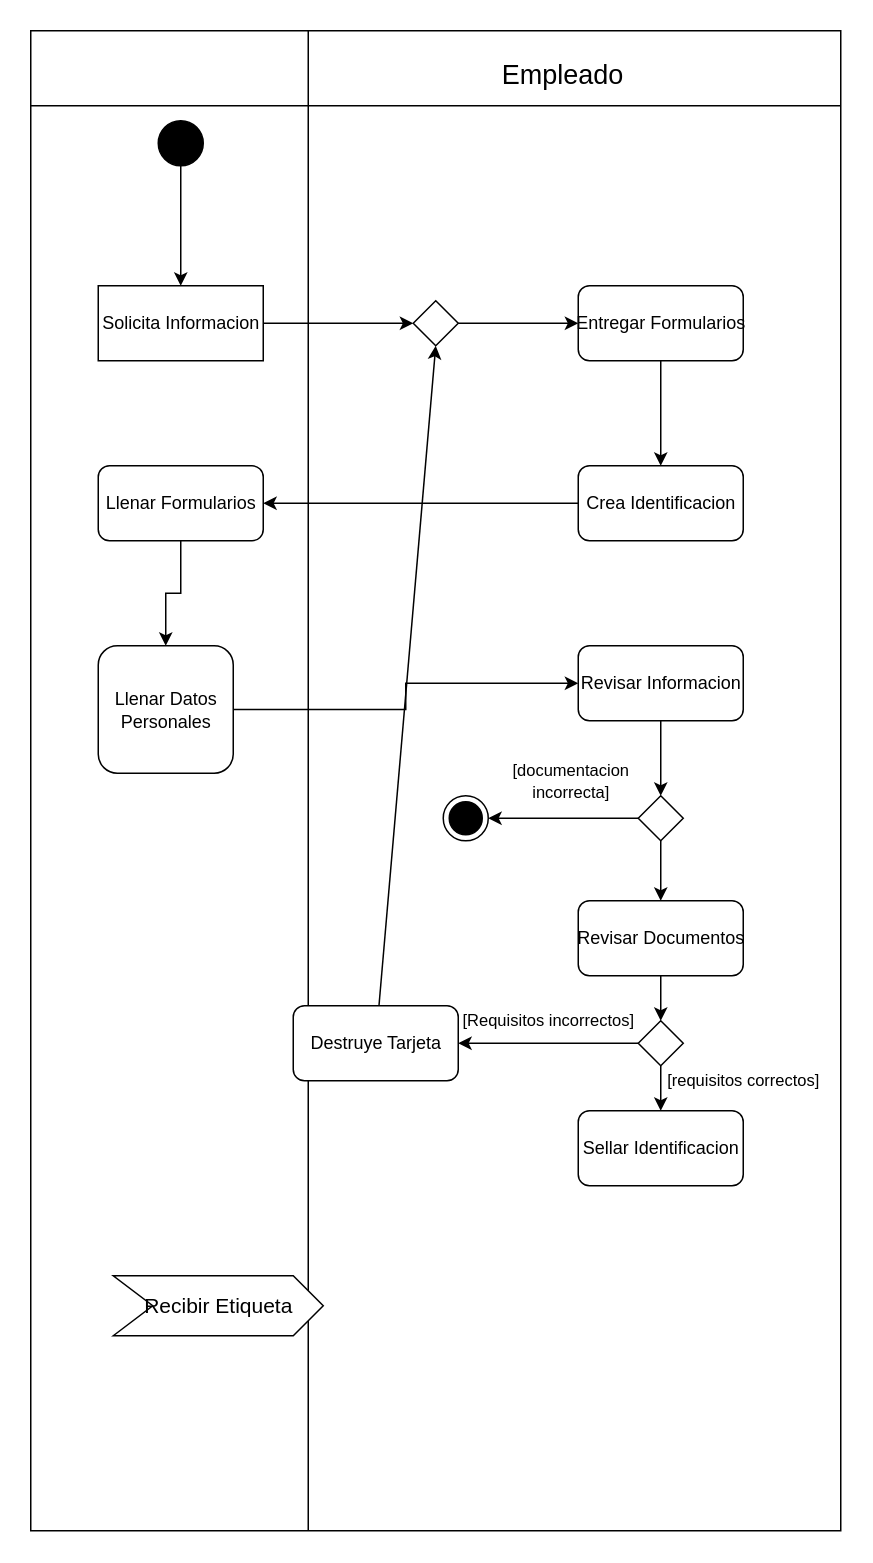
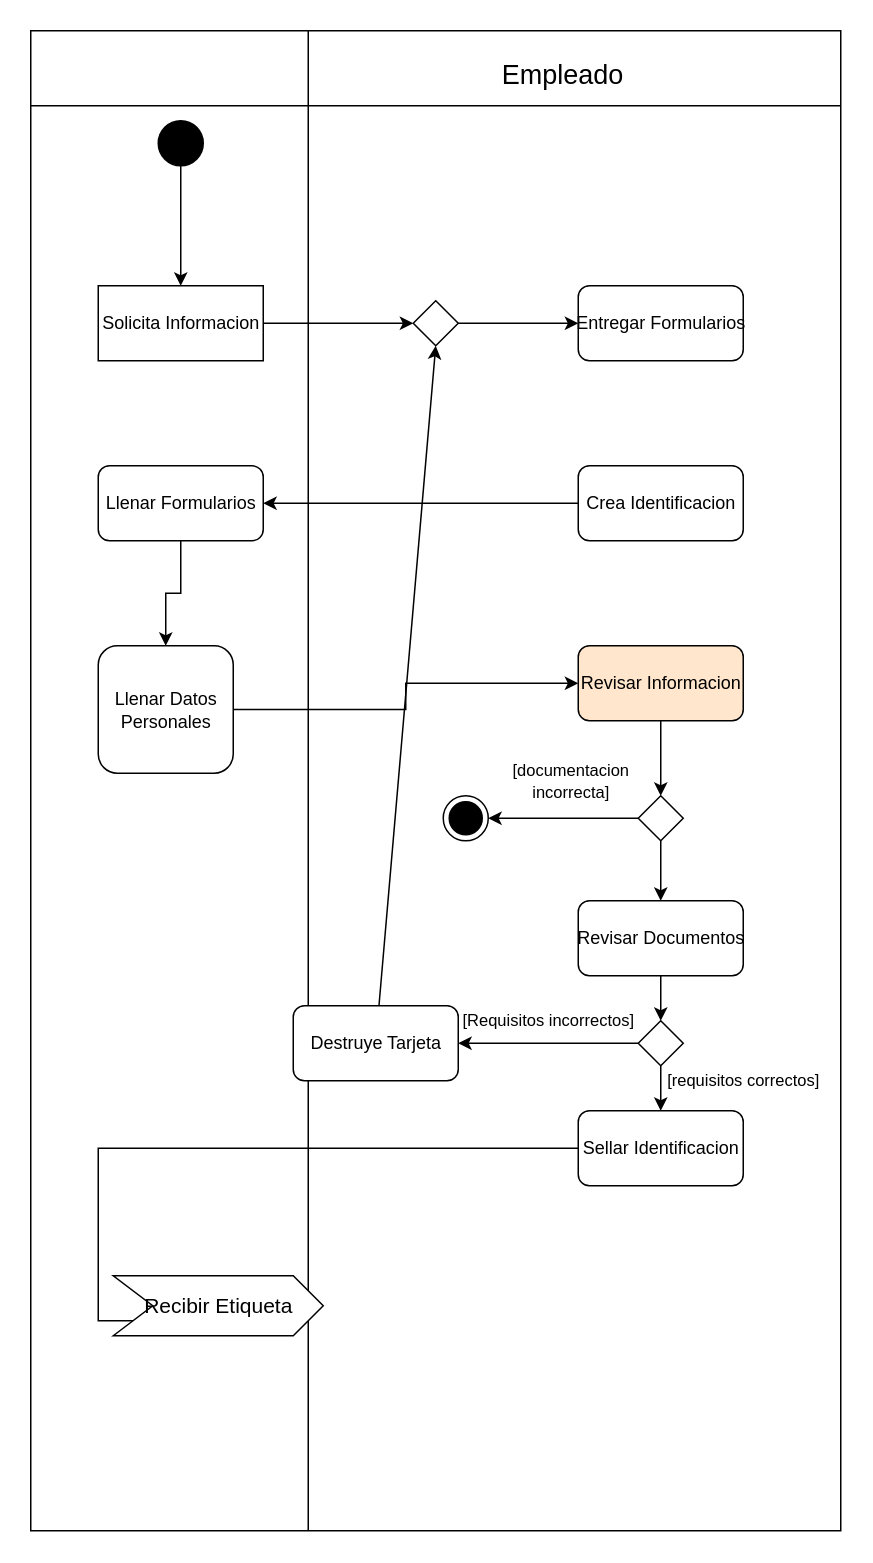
(661, 408) -> none
(661, 683) -> (661, 683)
none -> (235, 1148)
